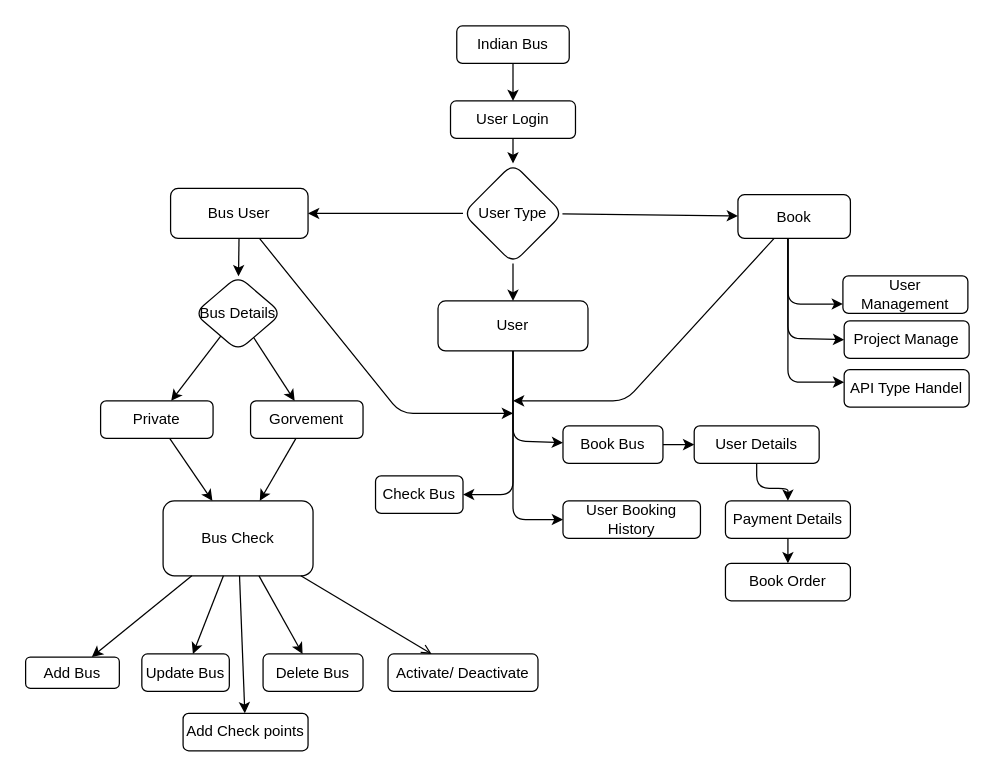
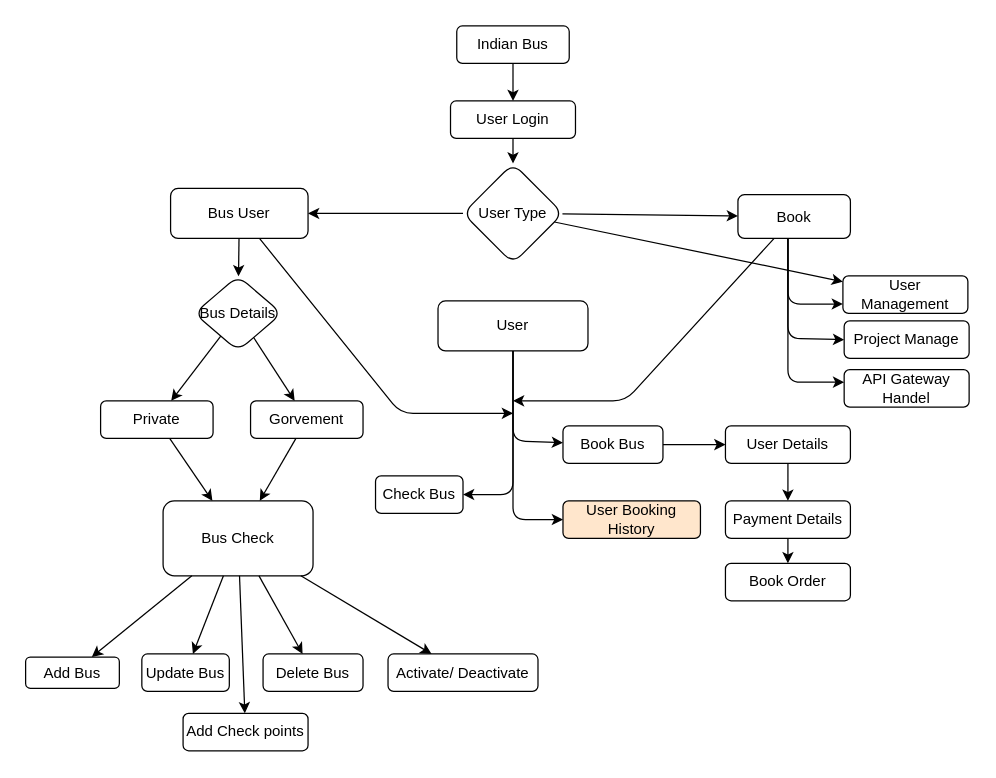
(513, 277) -> (695, 251)
(907, 388) -> (907, 388)
(757, 444) -> (788, 444)
(632, 519) -> (632, 519)
(425, 650) -> (423, 649)
